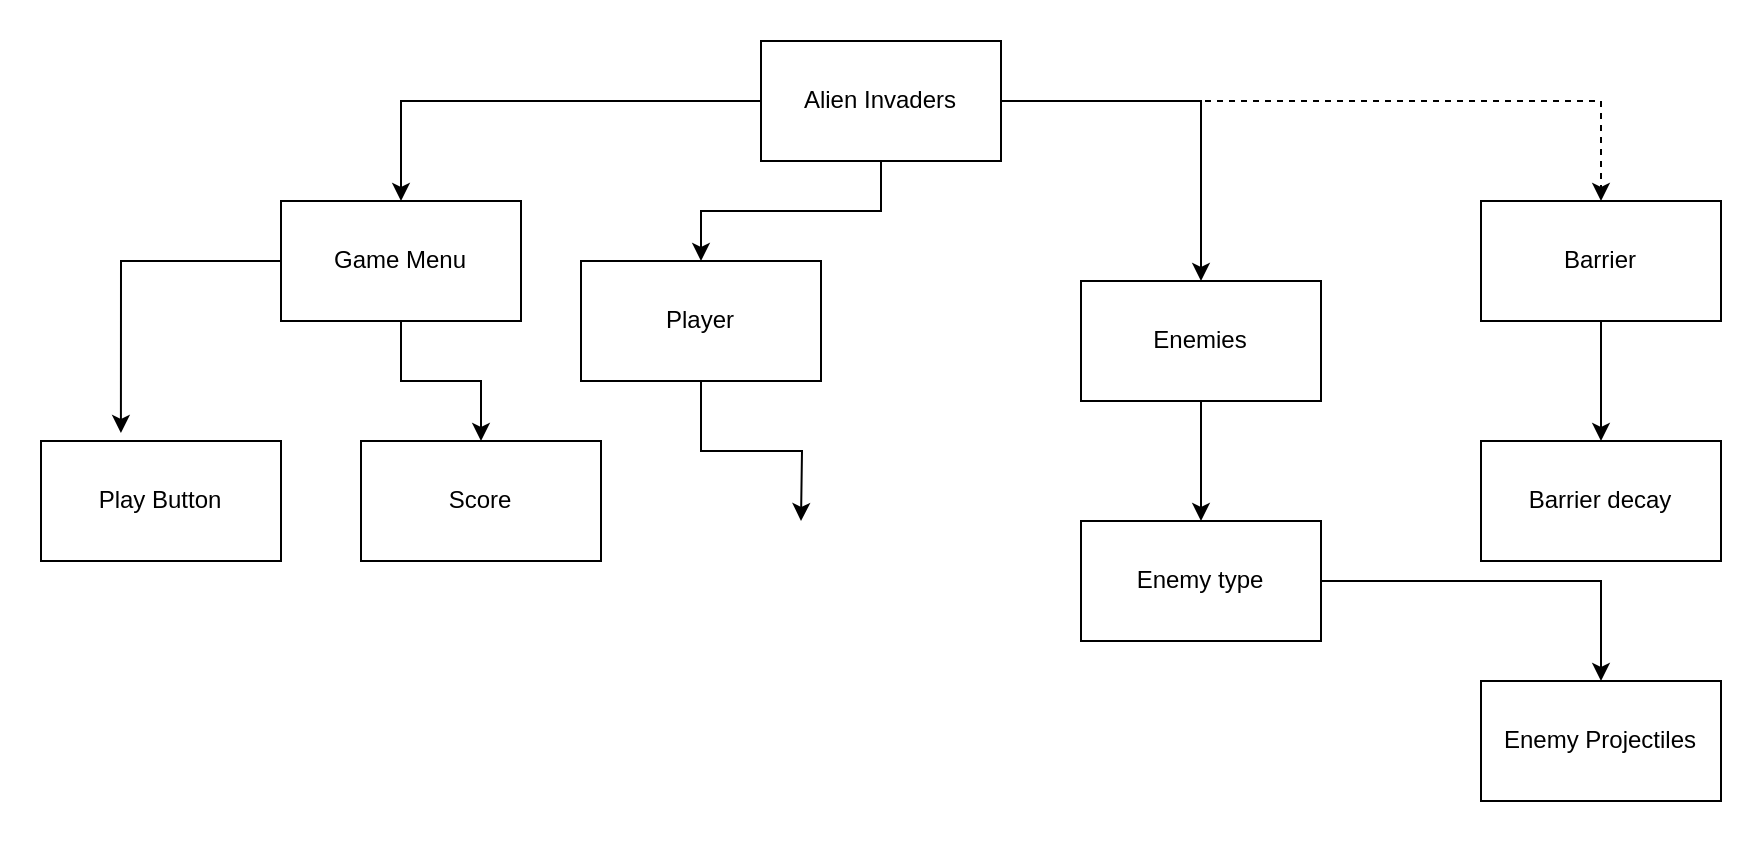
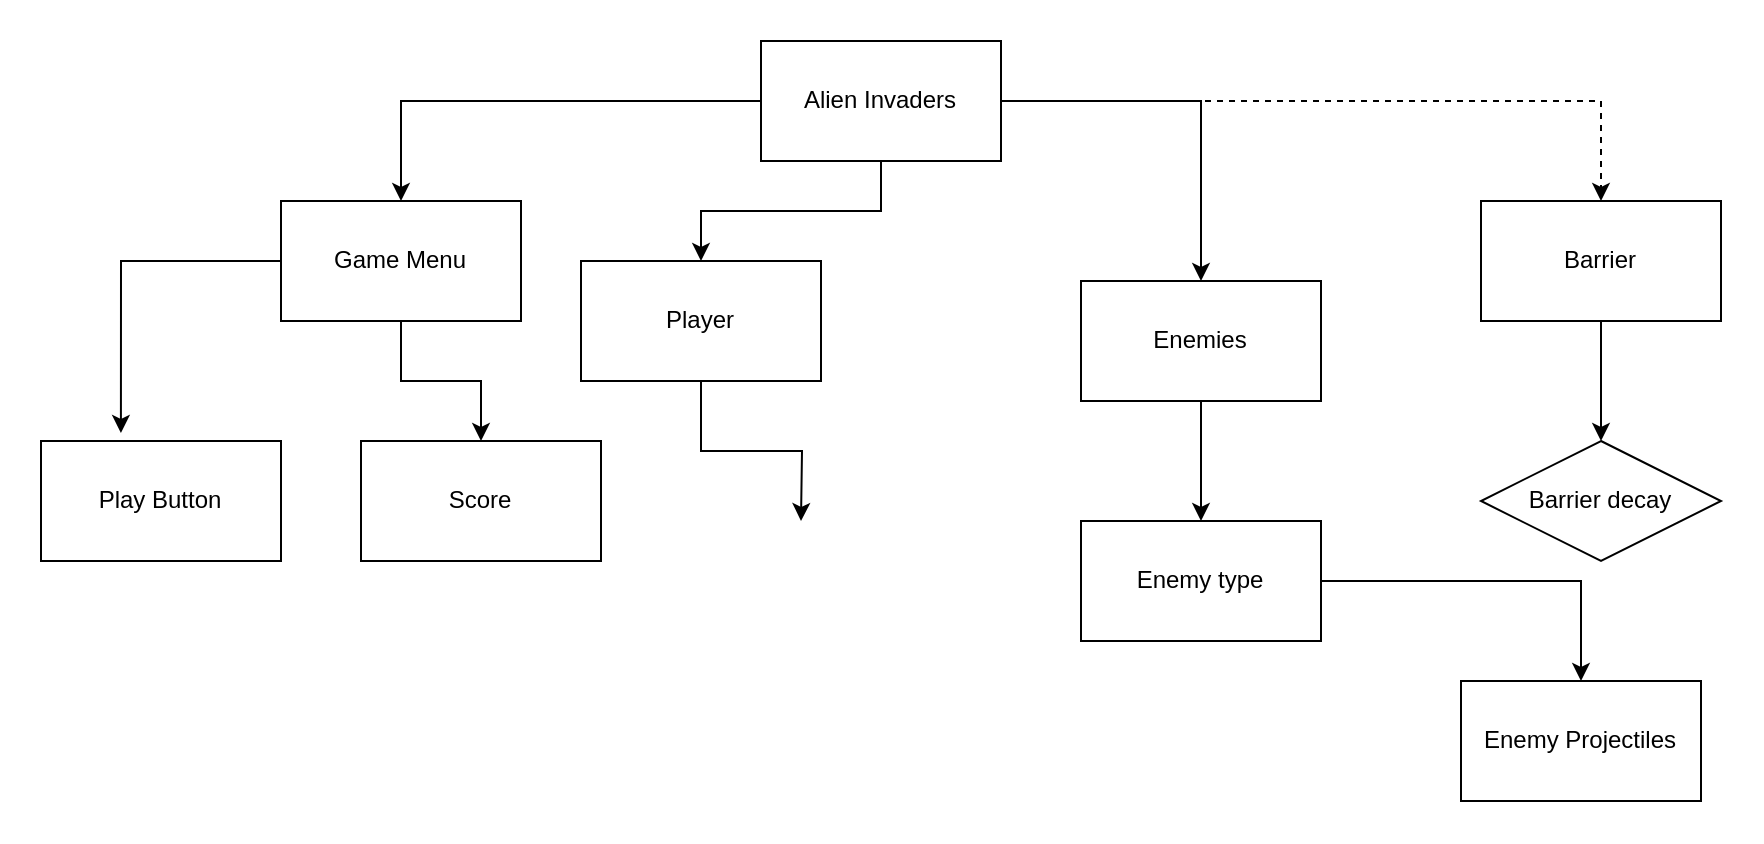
(1601, 501) -> (1601, 501)
(1601, 741) -> (1581, 741)
